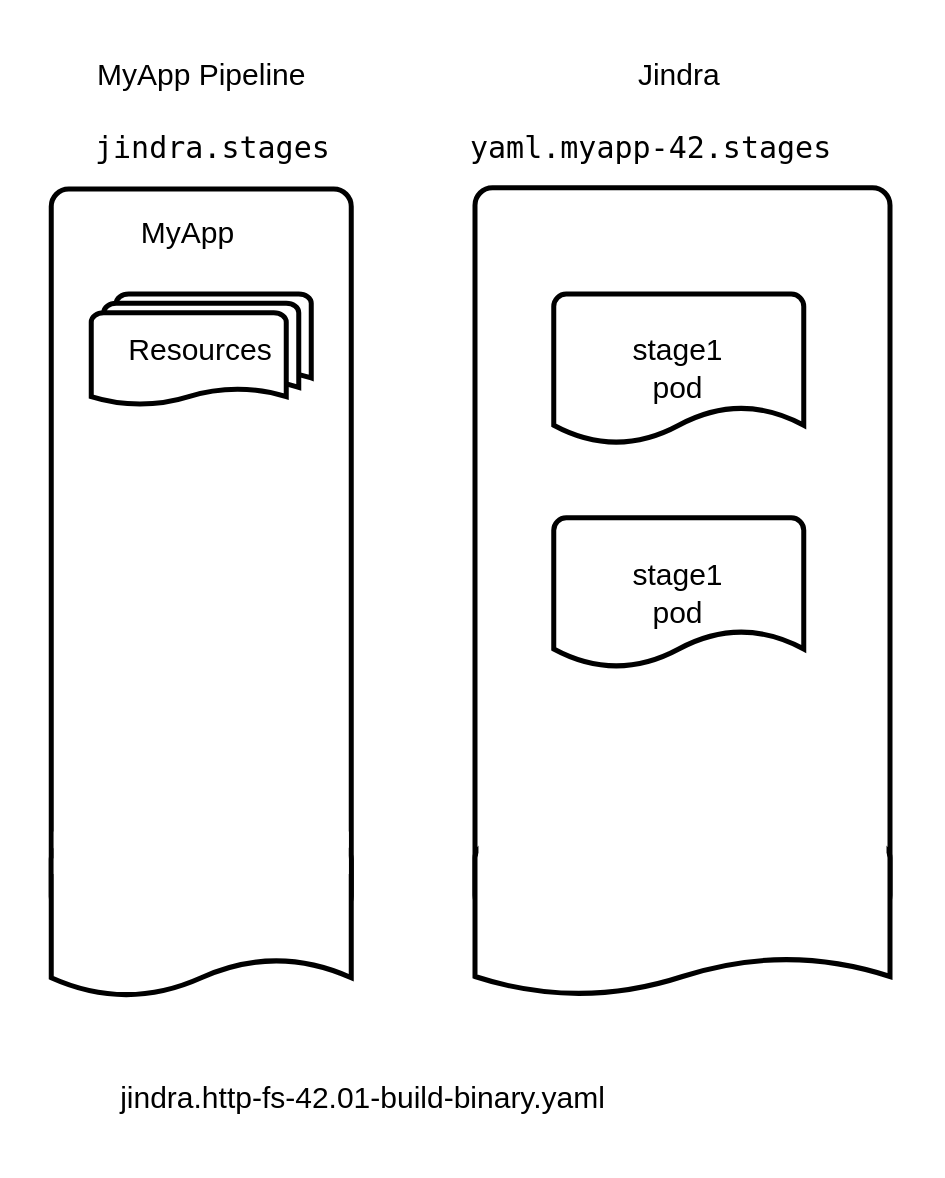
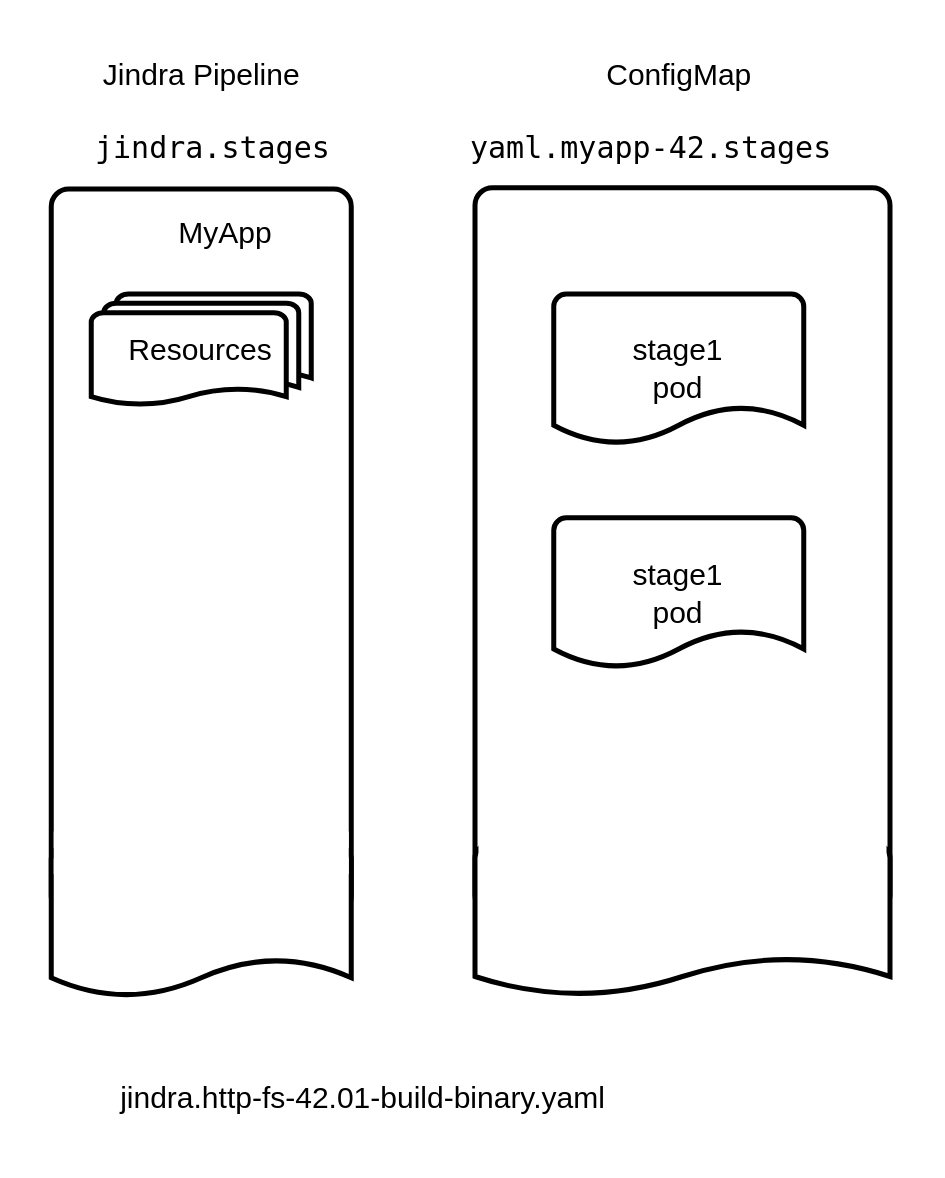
(203, 76) -> (203, 76)
(680, 76) -> (680, 76)
(188, 234) -> (225, 234)
